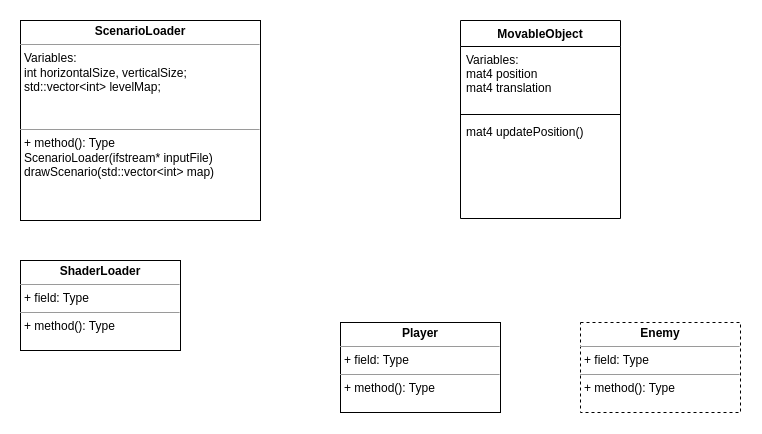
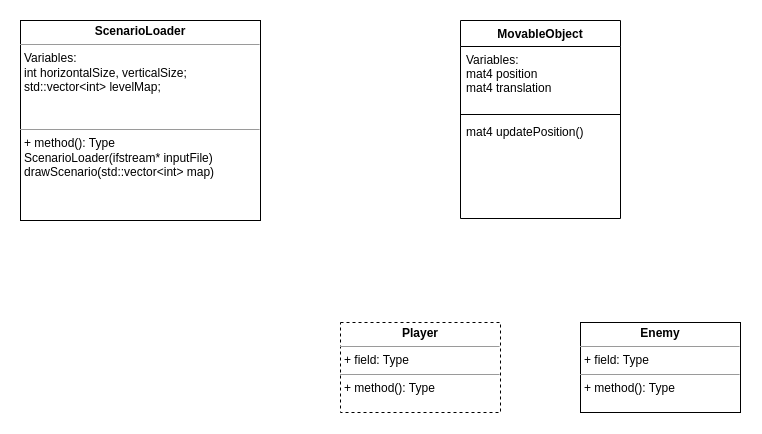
(101, 306) -> none
(421, 368) -> (421, 368)
(661, 368) -> (661, 368)
